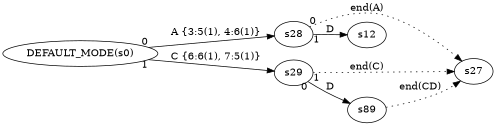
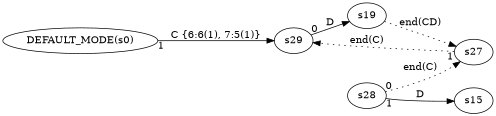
(367, 8) -> (420, 67)
(367, 35) -> (474, 101)
(208, 42) -> none
(380, 72) -> (387, 48)
(367, 110) -> (367, 16)
